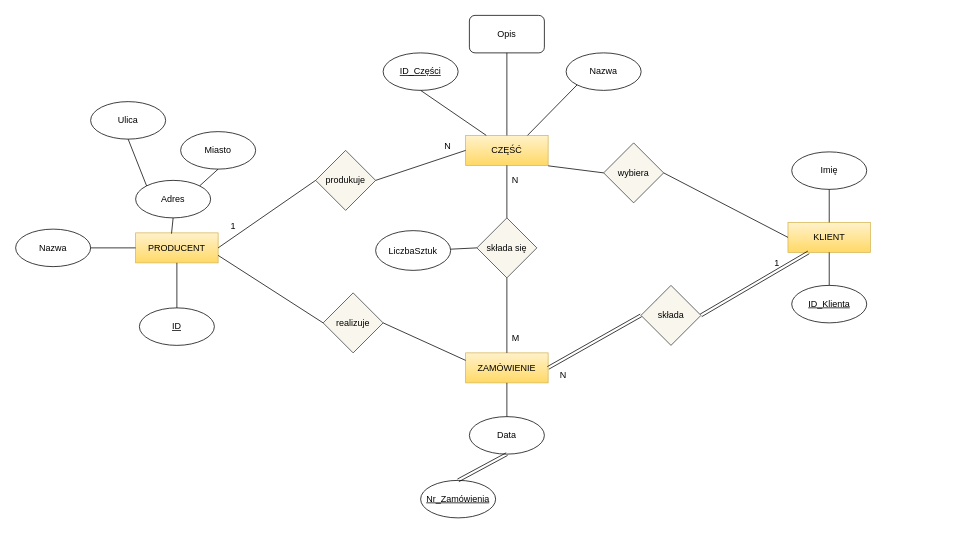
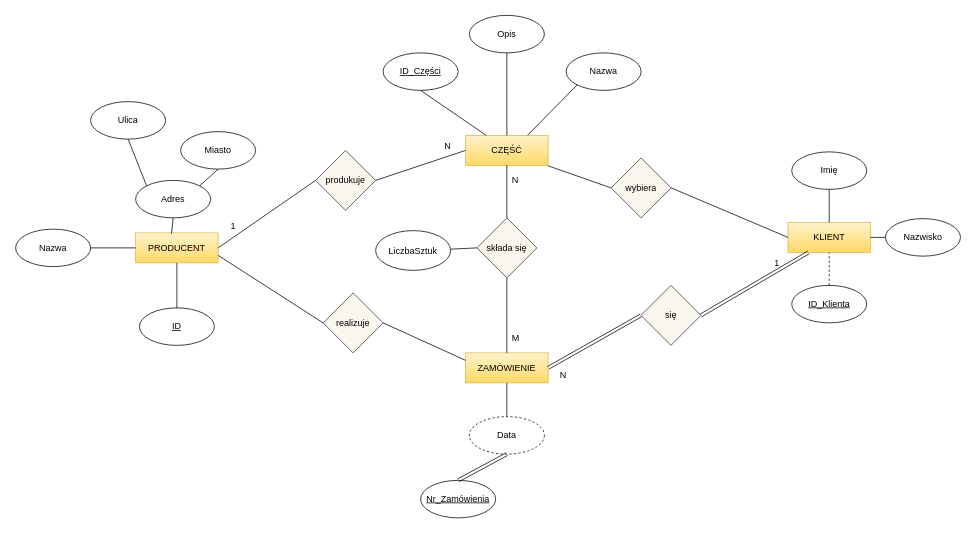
(507, 34) -> (507, 34)
(633, 173) -> (641, 188)
none -> (878, 237)
none -> (923, 237)
(829, 268) -> (829, 268)
(671, 315) -> (671, 315)
(507, 435) -> (507, 435)
